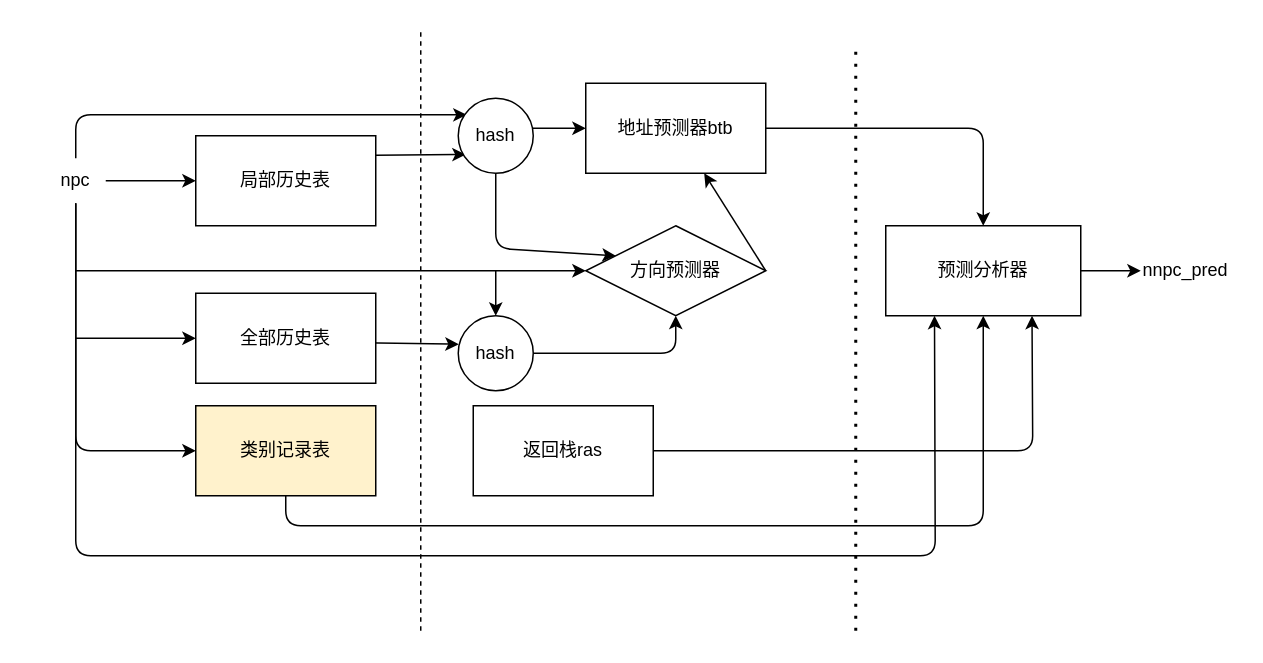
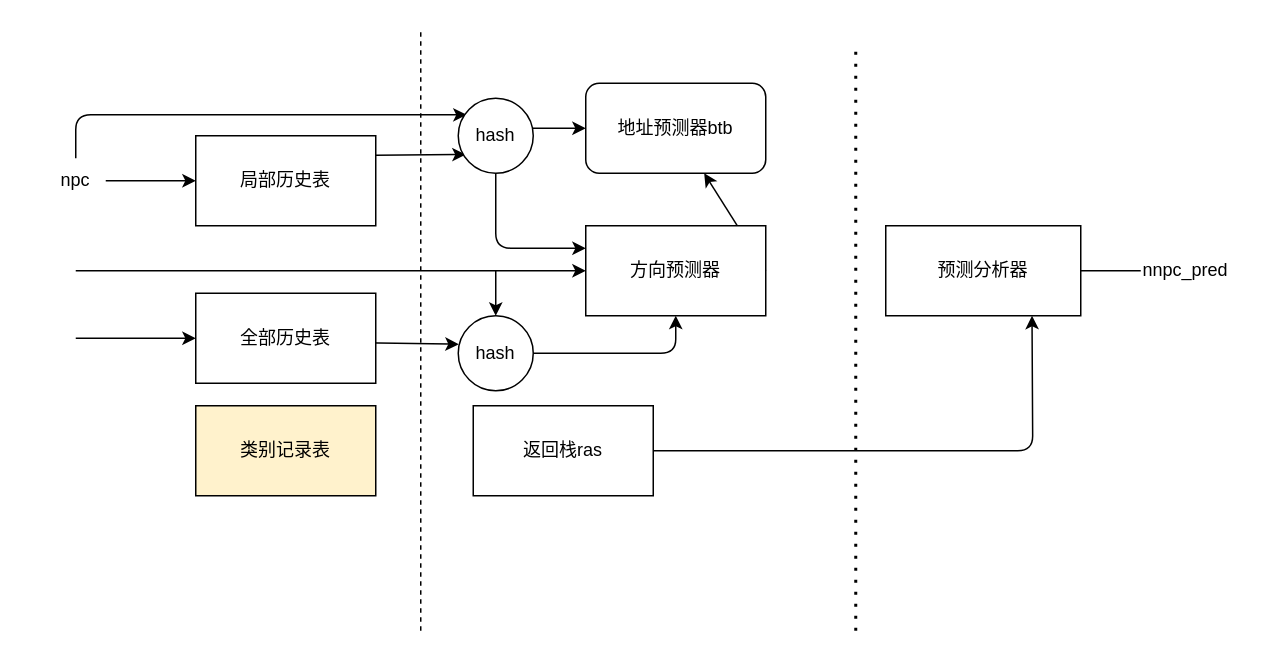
(676, 128) -> (676, 128)
(913, 128) -> none
(676, 271) -> (676, 271)
(1129, 271) -> (1133, 271)
(132, 451) -> none
(719, 526) -> none
(565, 556) -> none
